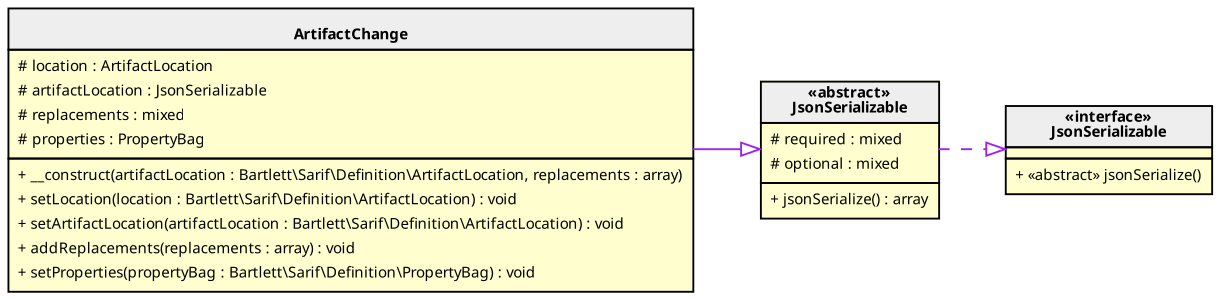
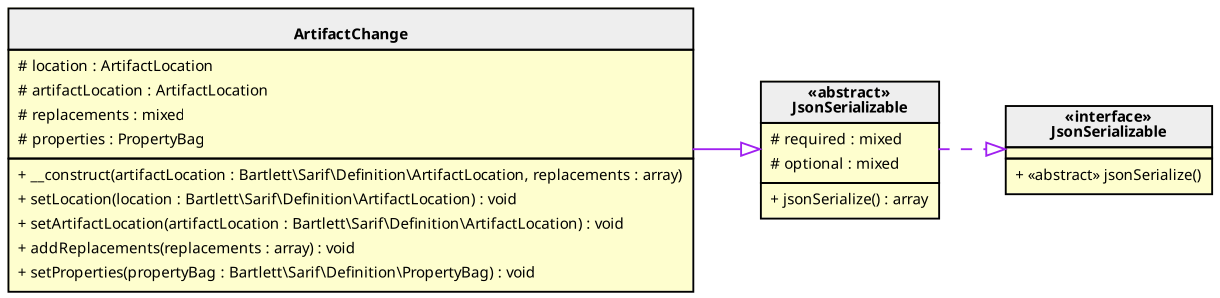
(143, 91) -> (144, 91)
